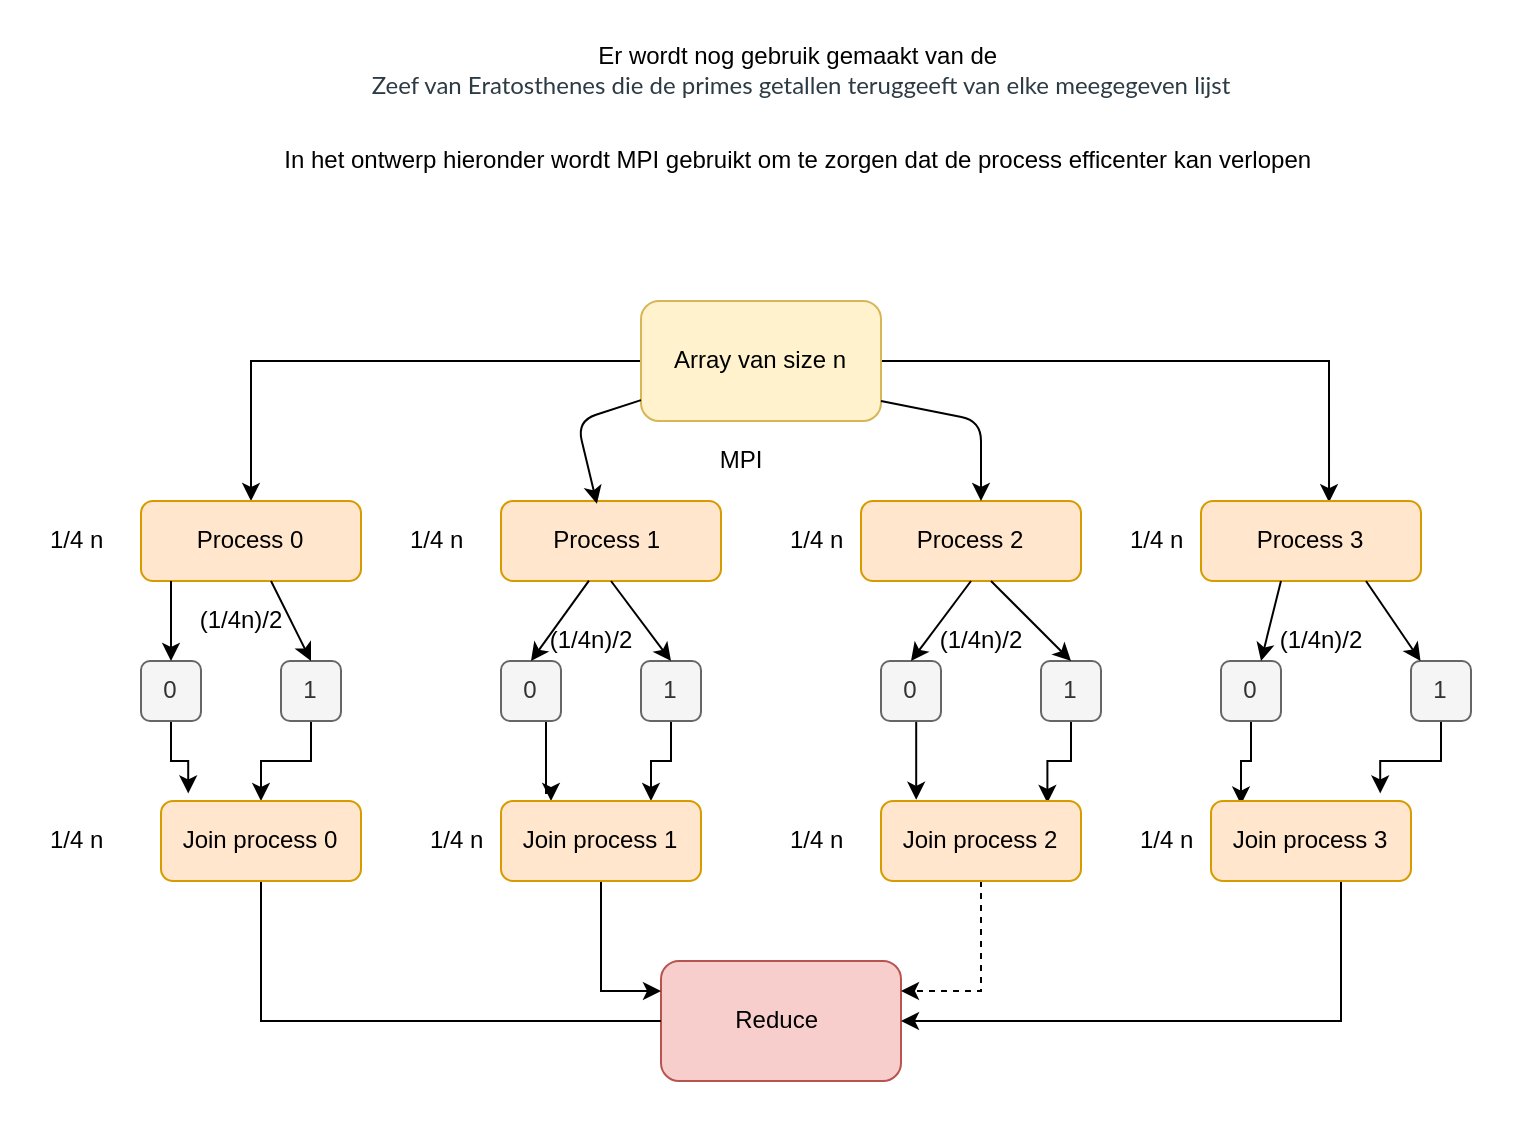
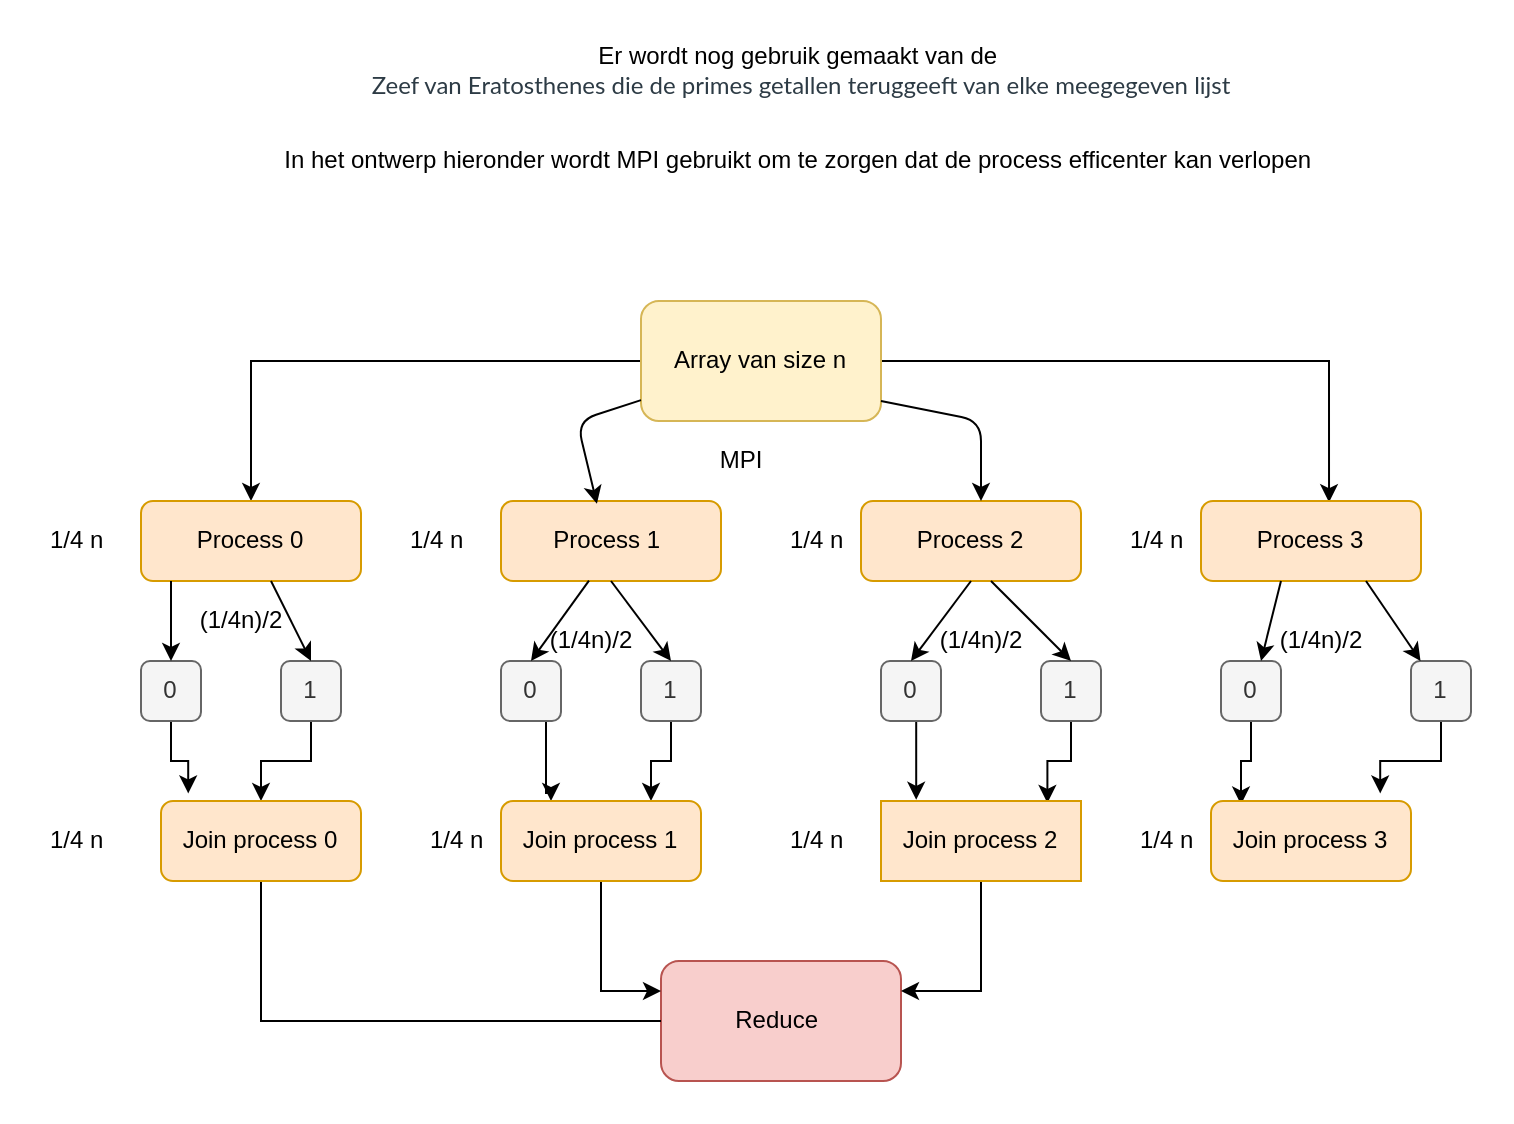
(981, 841) -> (981, 841)
(981, 971) -> (981, 971)
(1198, 1021) -> none
